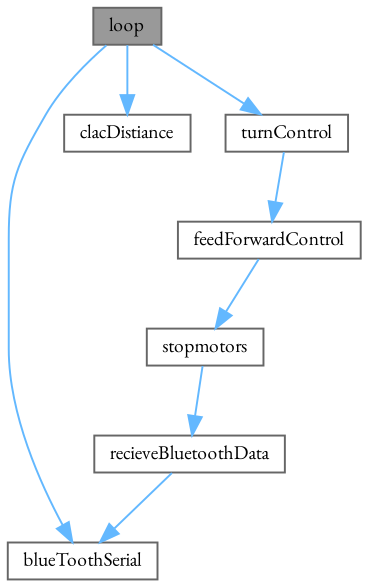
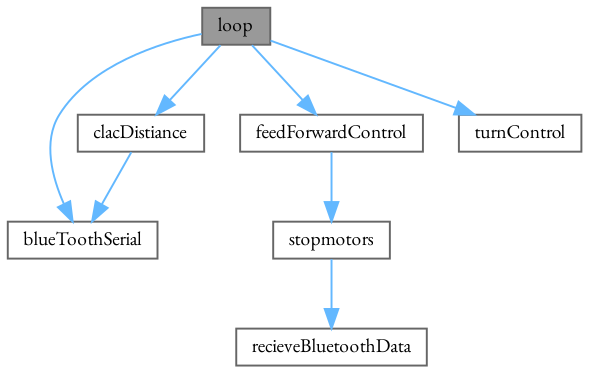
(280, 177) -> (277, 73)
(143, 501) -> (117, 178)
